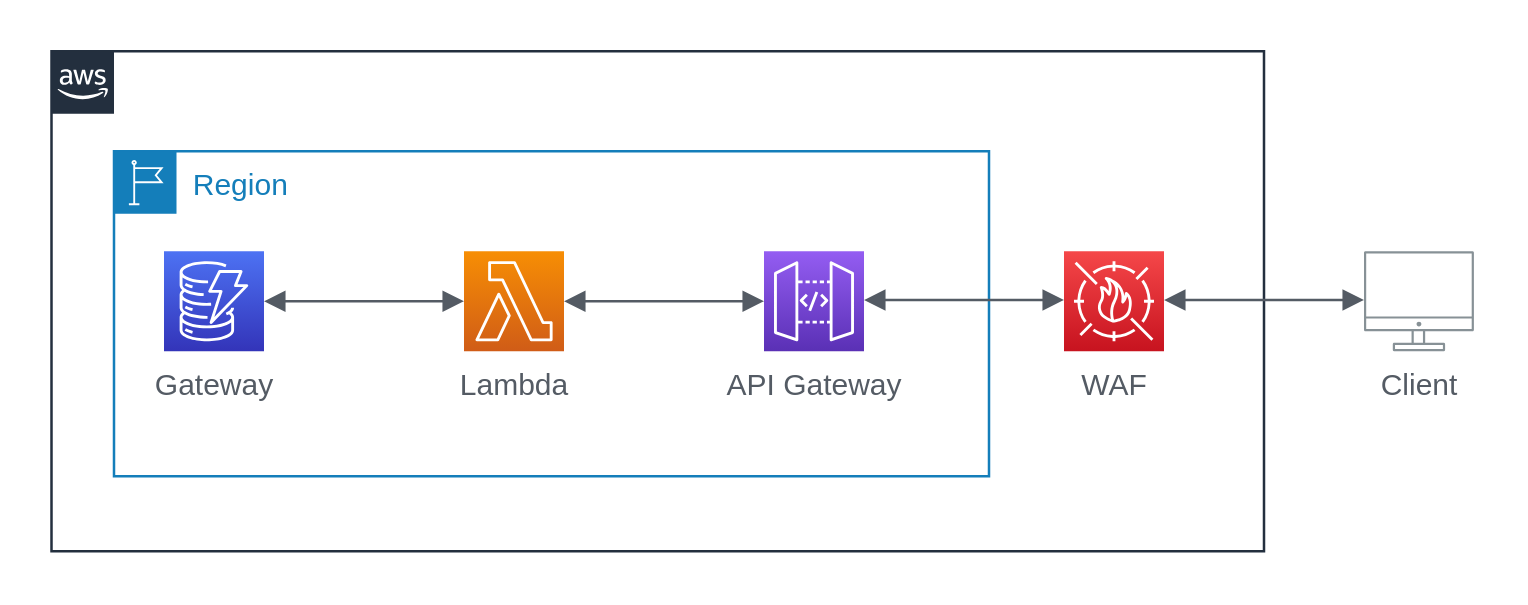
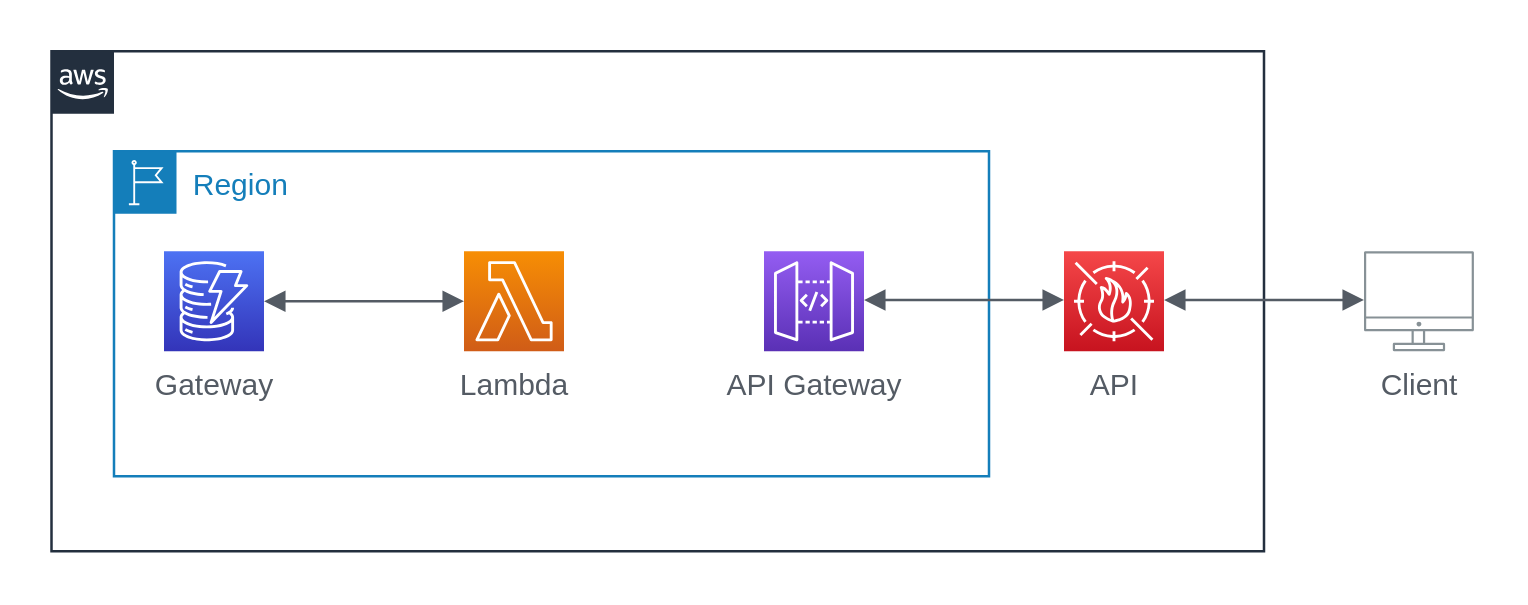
(663, 301) -> none
(1115, 387) -> (1115, 387)
